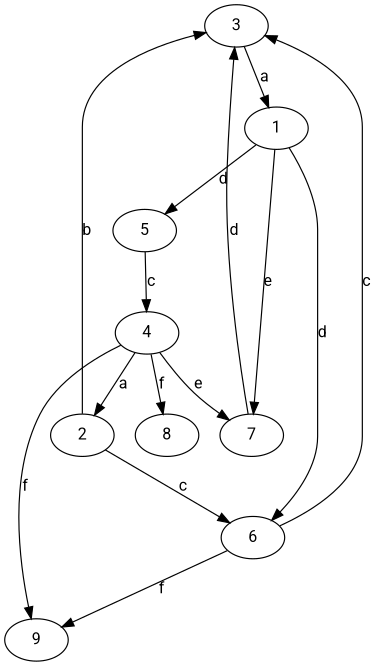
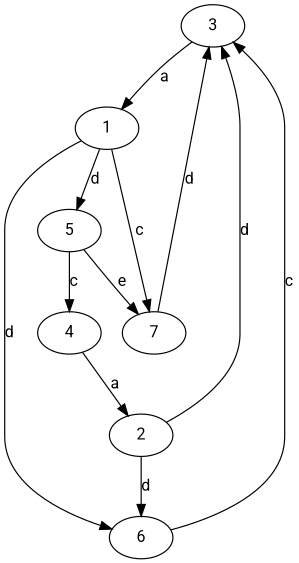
(87, 231) -> (245, 231)
(268, 282) -> (140, 231)
(187, 386) -> (107, 278)
(167, 435) -> none
(184, 486) -> (146, 486)
(36, 640) -> none
